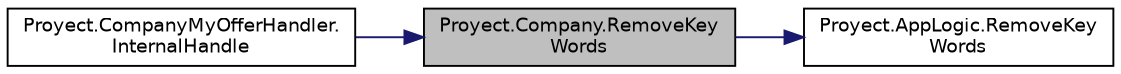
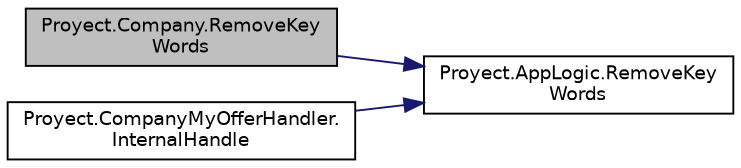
(380, 37) -> (380, 108)
